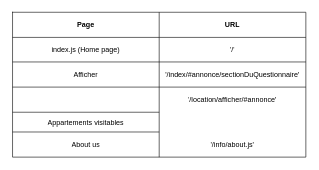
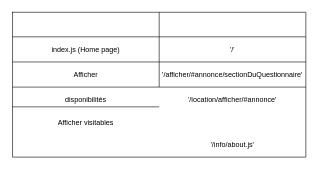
(86, 25) -> none
(233, 25) -> none
(233, 75) -> (233, 75)
none -> (86, 100)
(86, 123) -> (86, 123)
(86, 145) -> none
